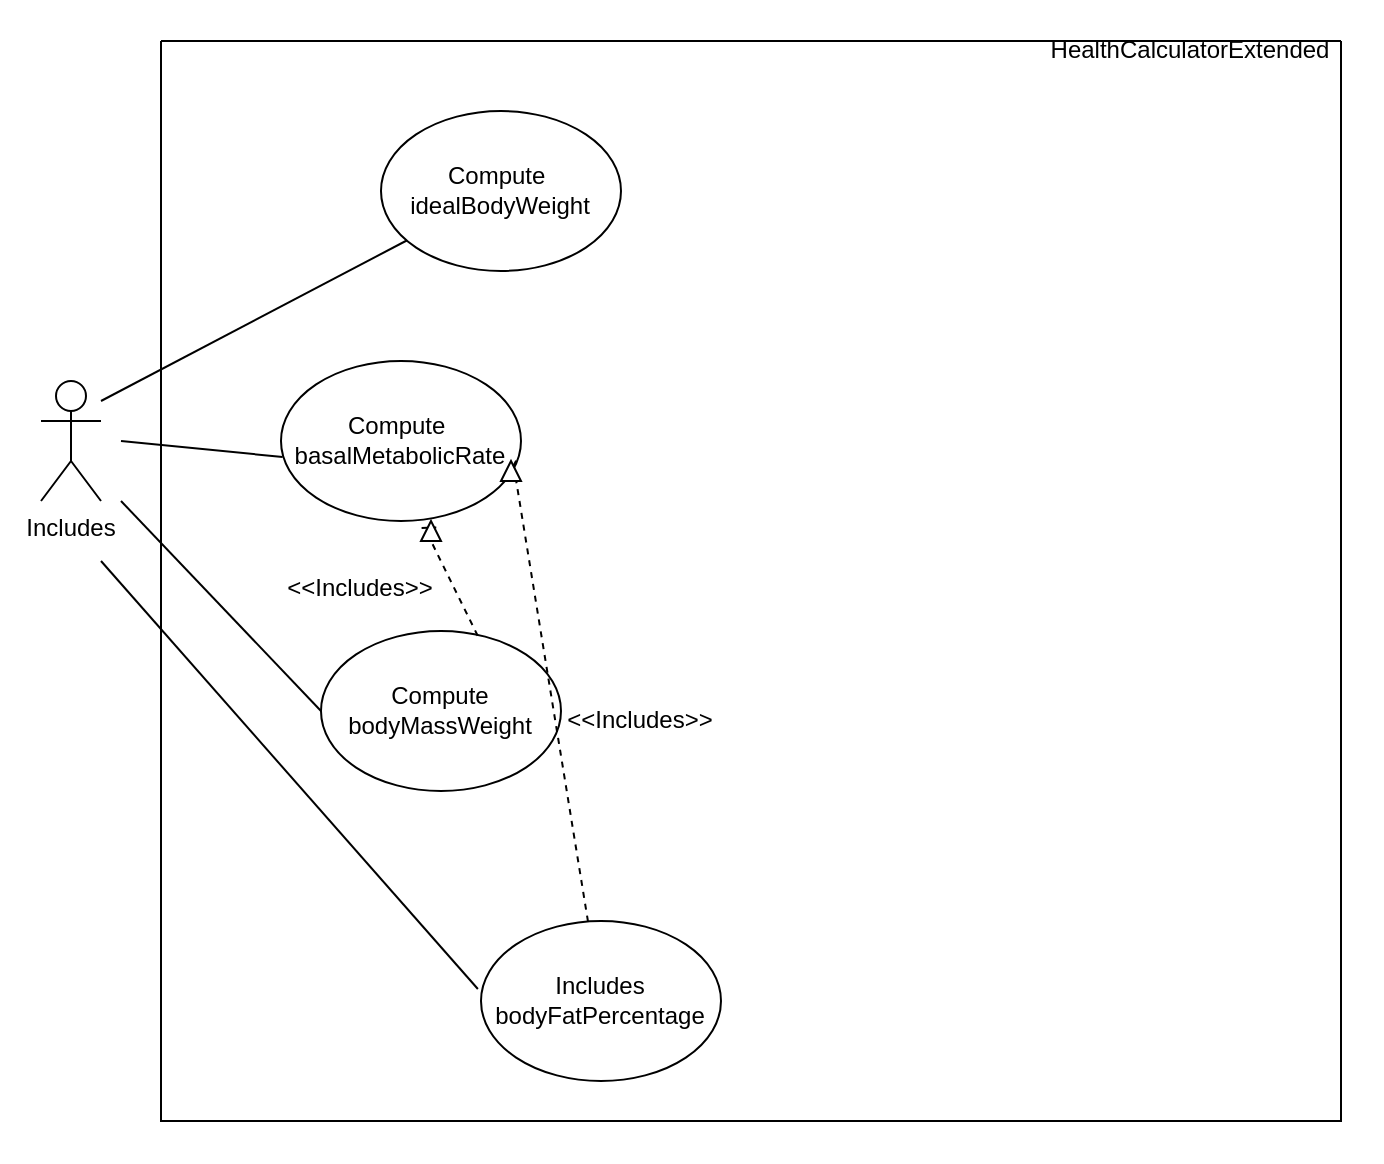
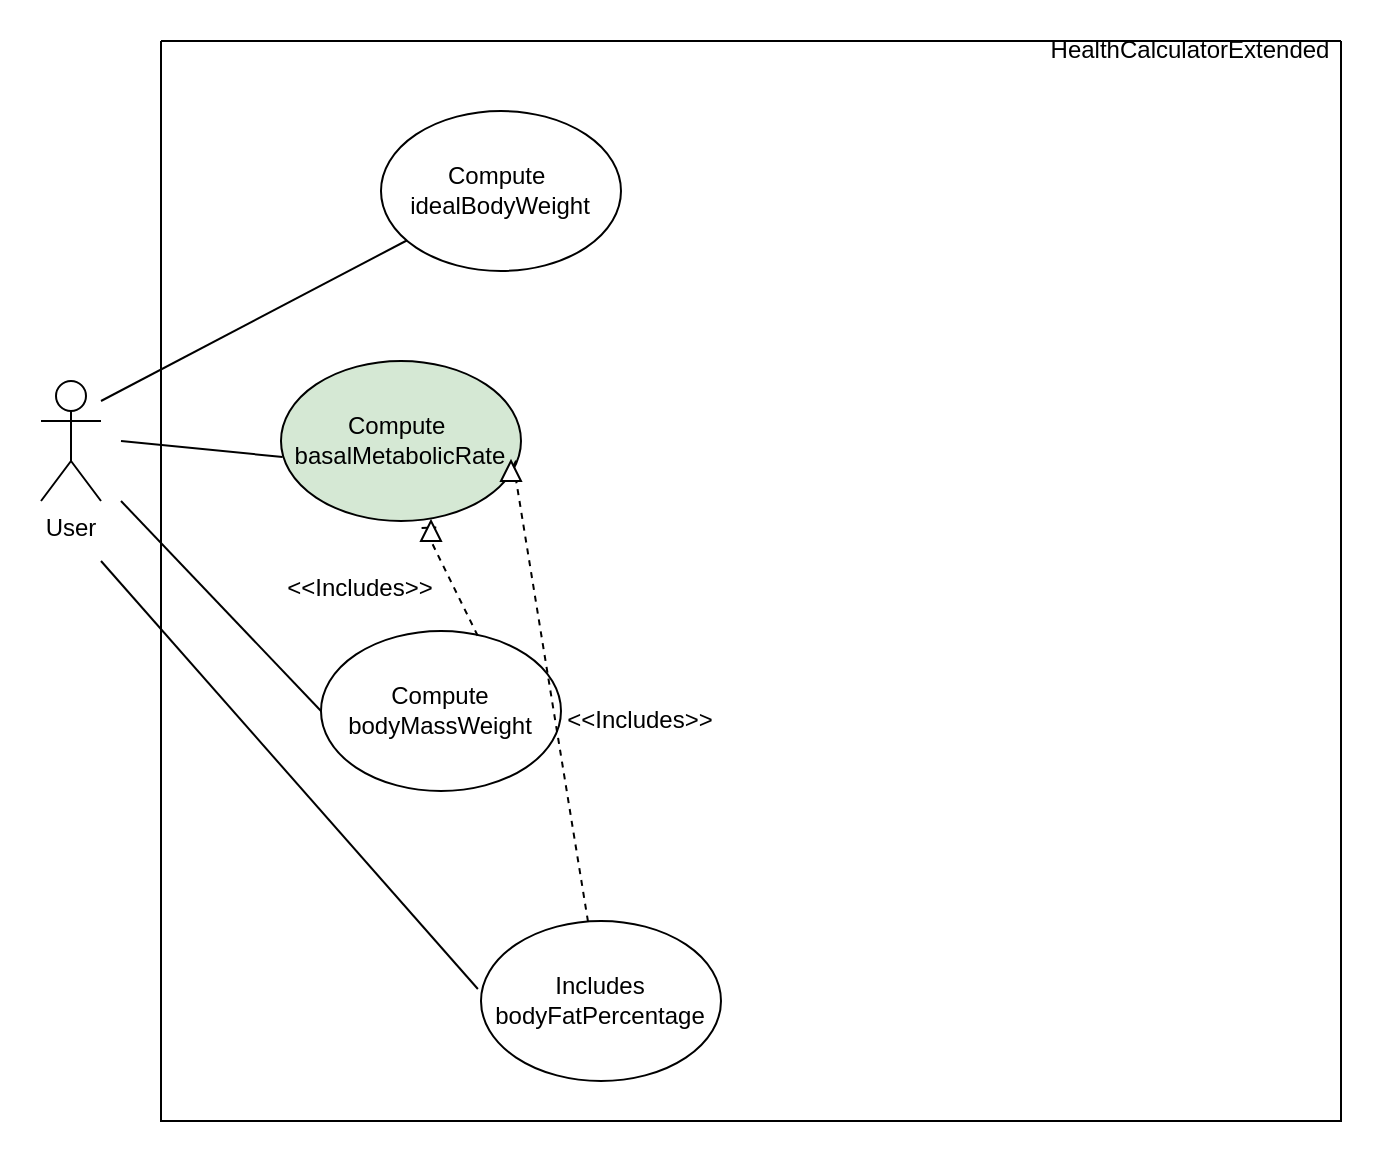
(401, 441) -> (401, 441)
(72, 529) -> (72, 529)
